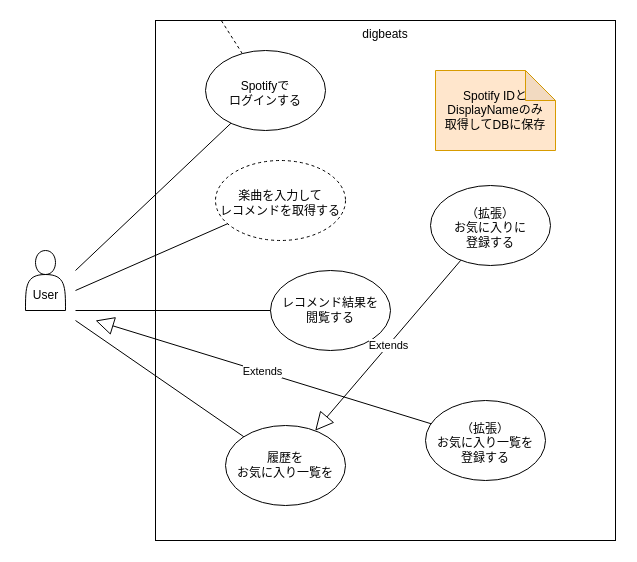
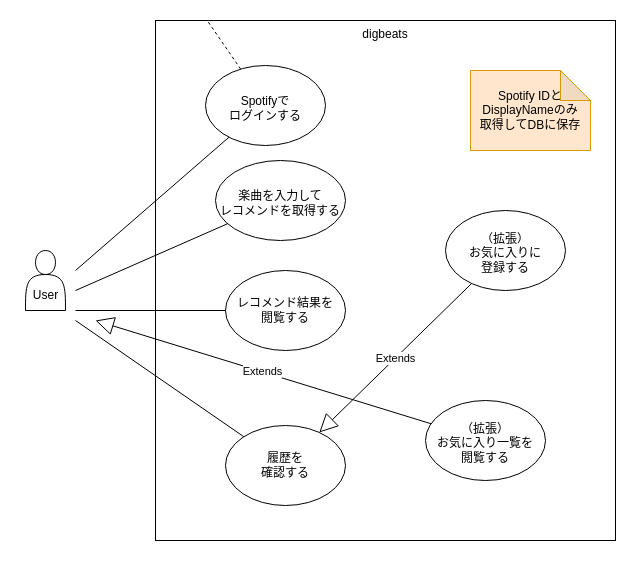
(266, 91) -> (266, 106)
(496, 111) -> (531, 111)
(281, 201) -> (281, 201)
(491, 226) -> (506, 251)
(331, 311) -> (286, 311)
(486, 441) -> (486, 441)
(286, 466) -> (286, 466)
